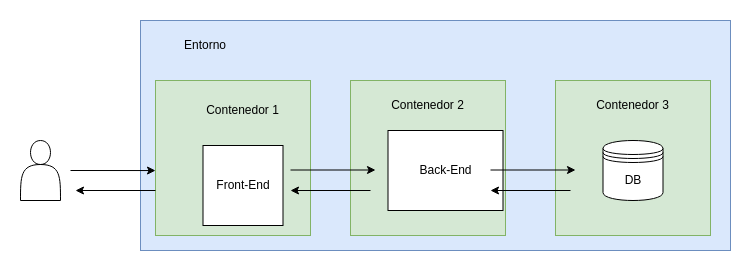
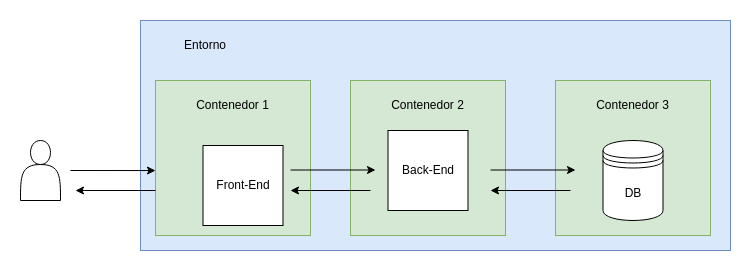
(243, 111) -> (233, 106)
(446, 171) -> (428, 171)
(633, 171) -> (633, 181)
